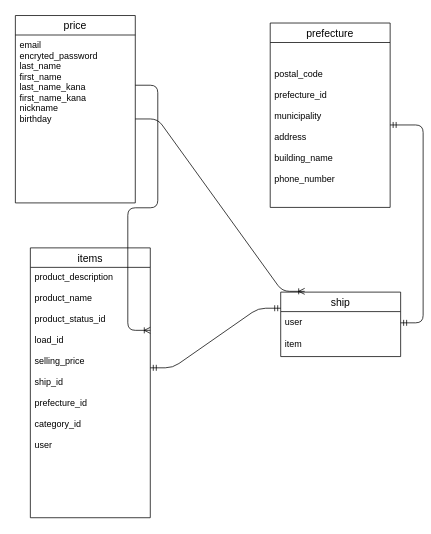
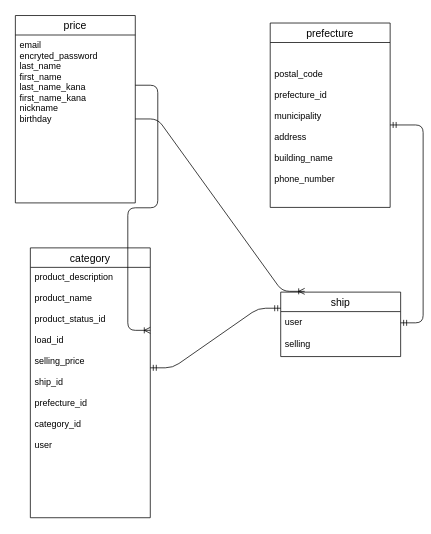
(90, 258) -> (90, 258)
(294, 344) -> (299, 344)
